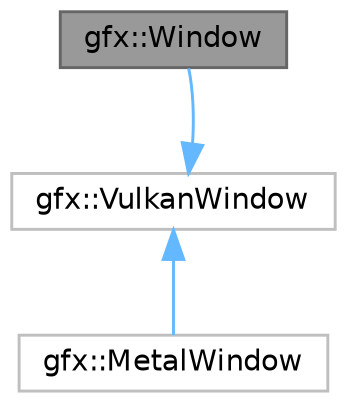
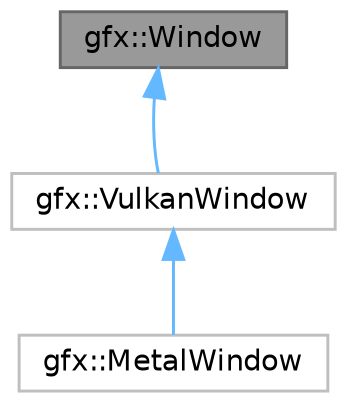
(193, 106) -> (154, 136)
